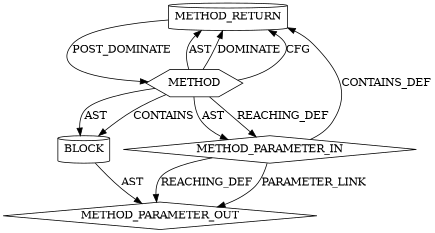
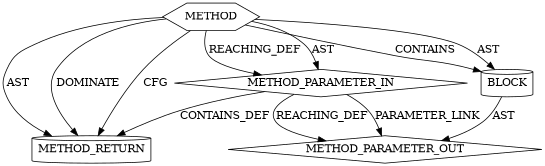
(74, 43) -> none
